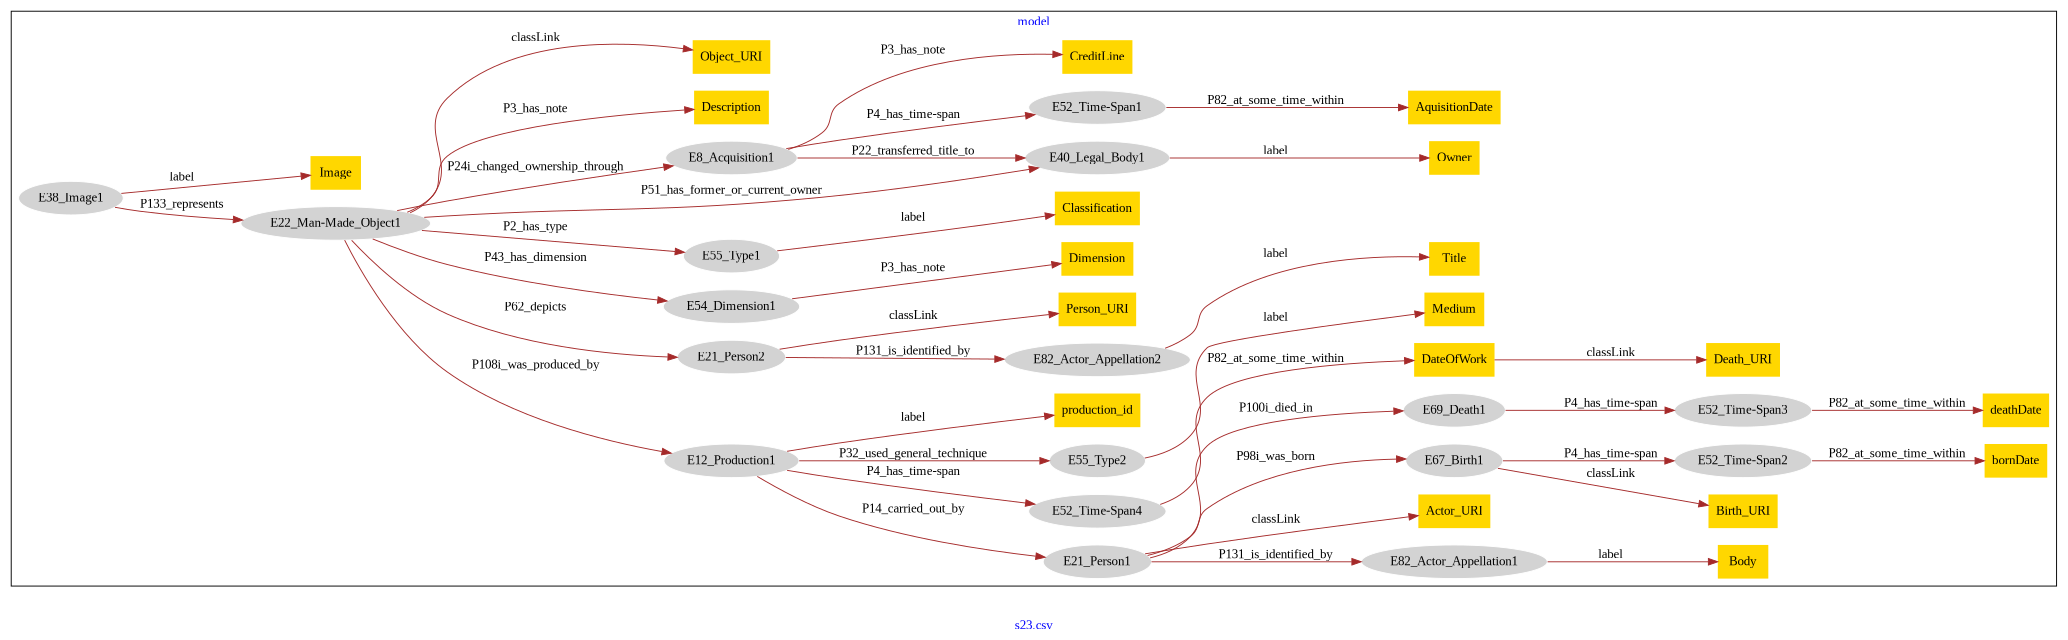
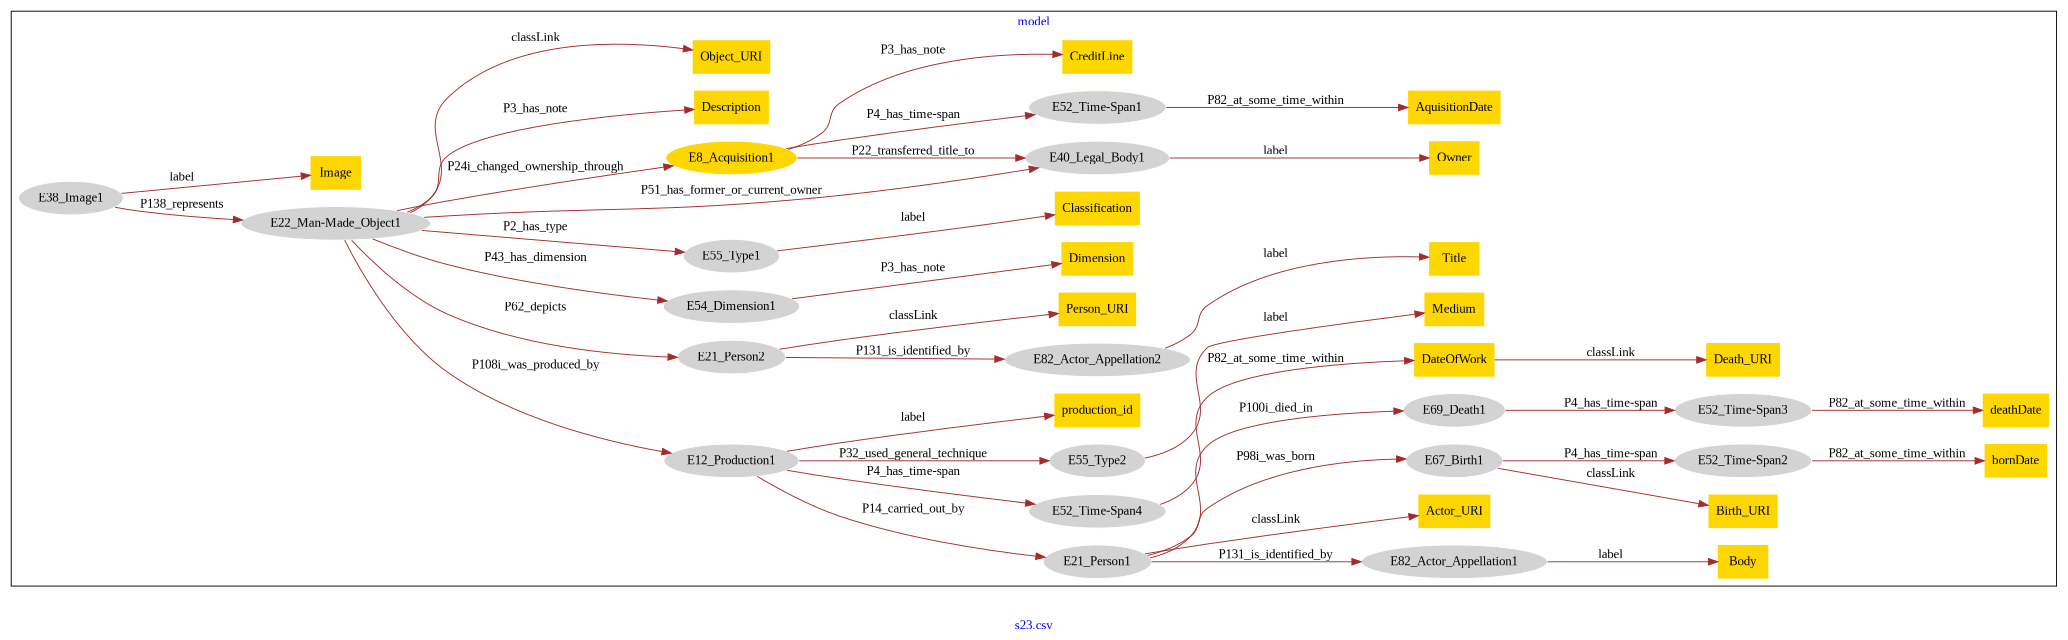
(731, 158) -> (731, 158)
(182, 204) -> (182, 204)
